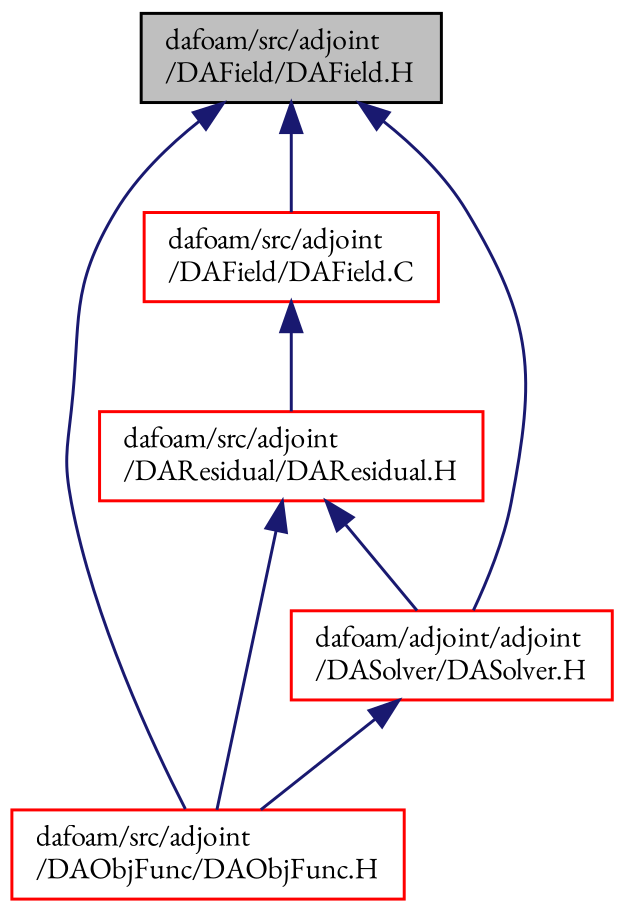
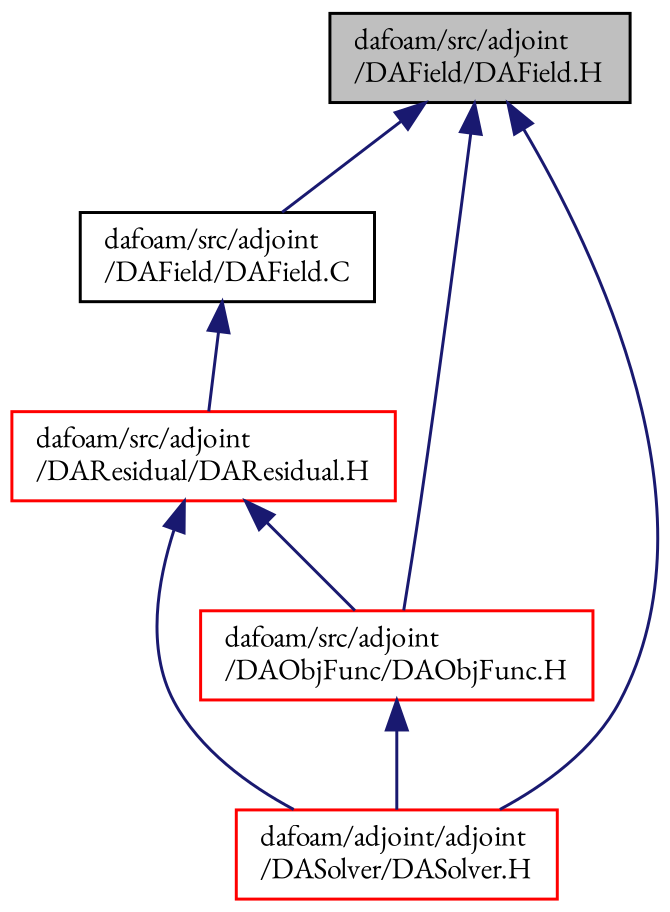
(291, 257) -> (227, 257)
(318, 764) -> (397, 770)
